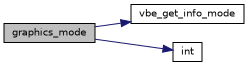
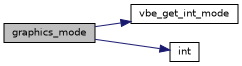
(188, 14) -> (184, 14)
